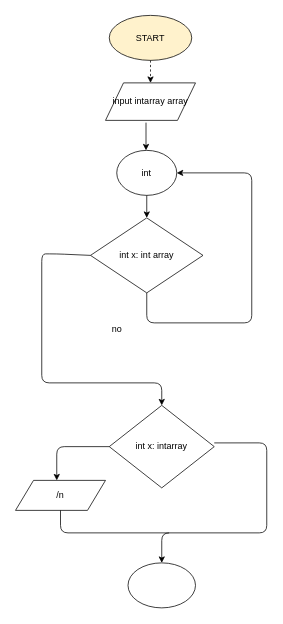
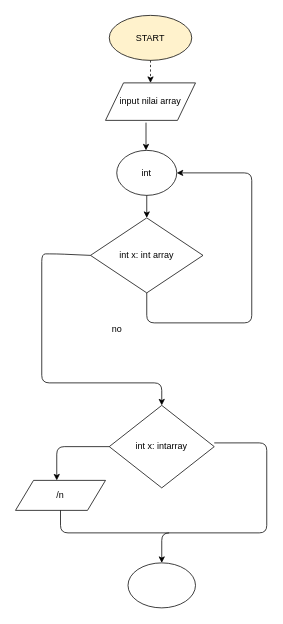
(150, 102) -> (150, 102)
